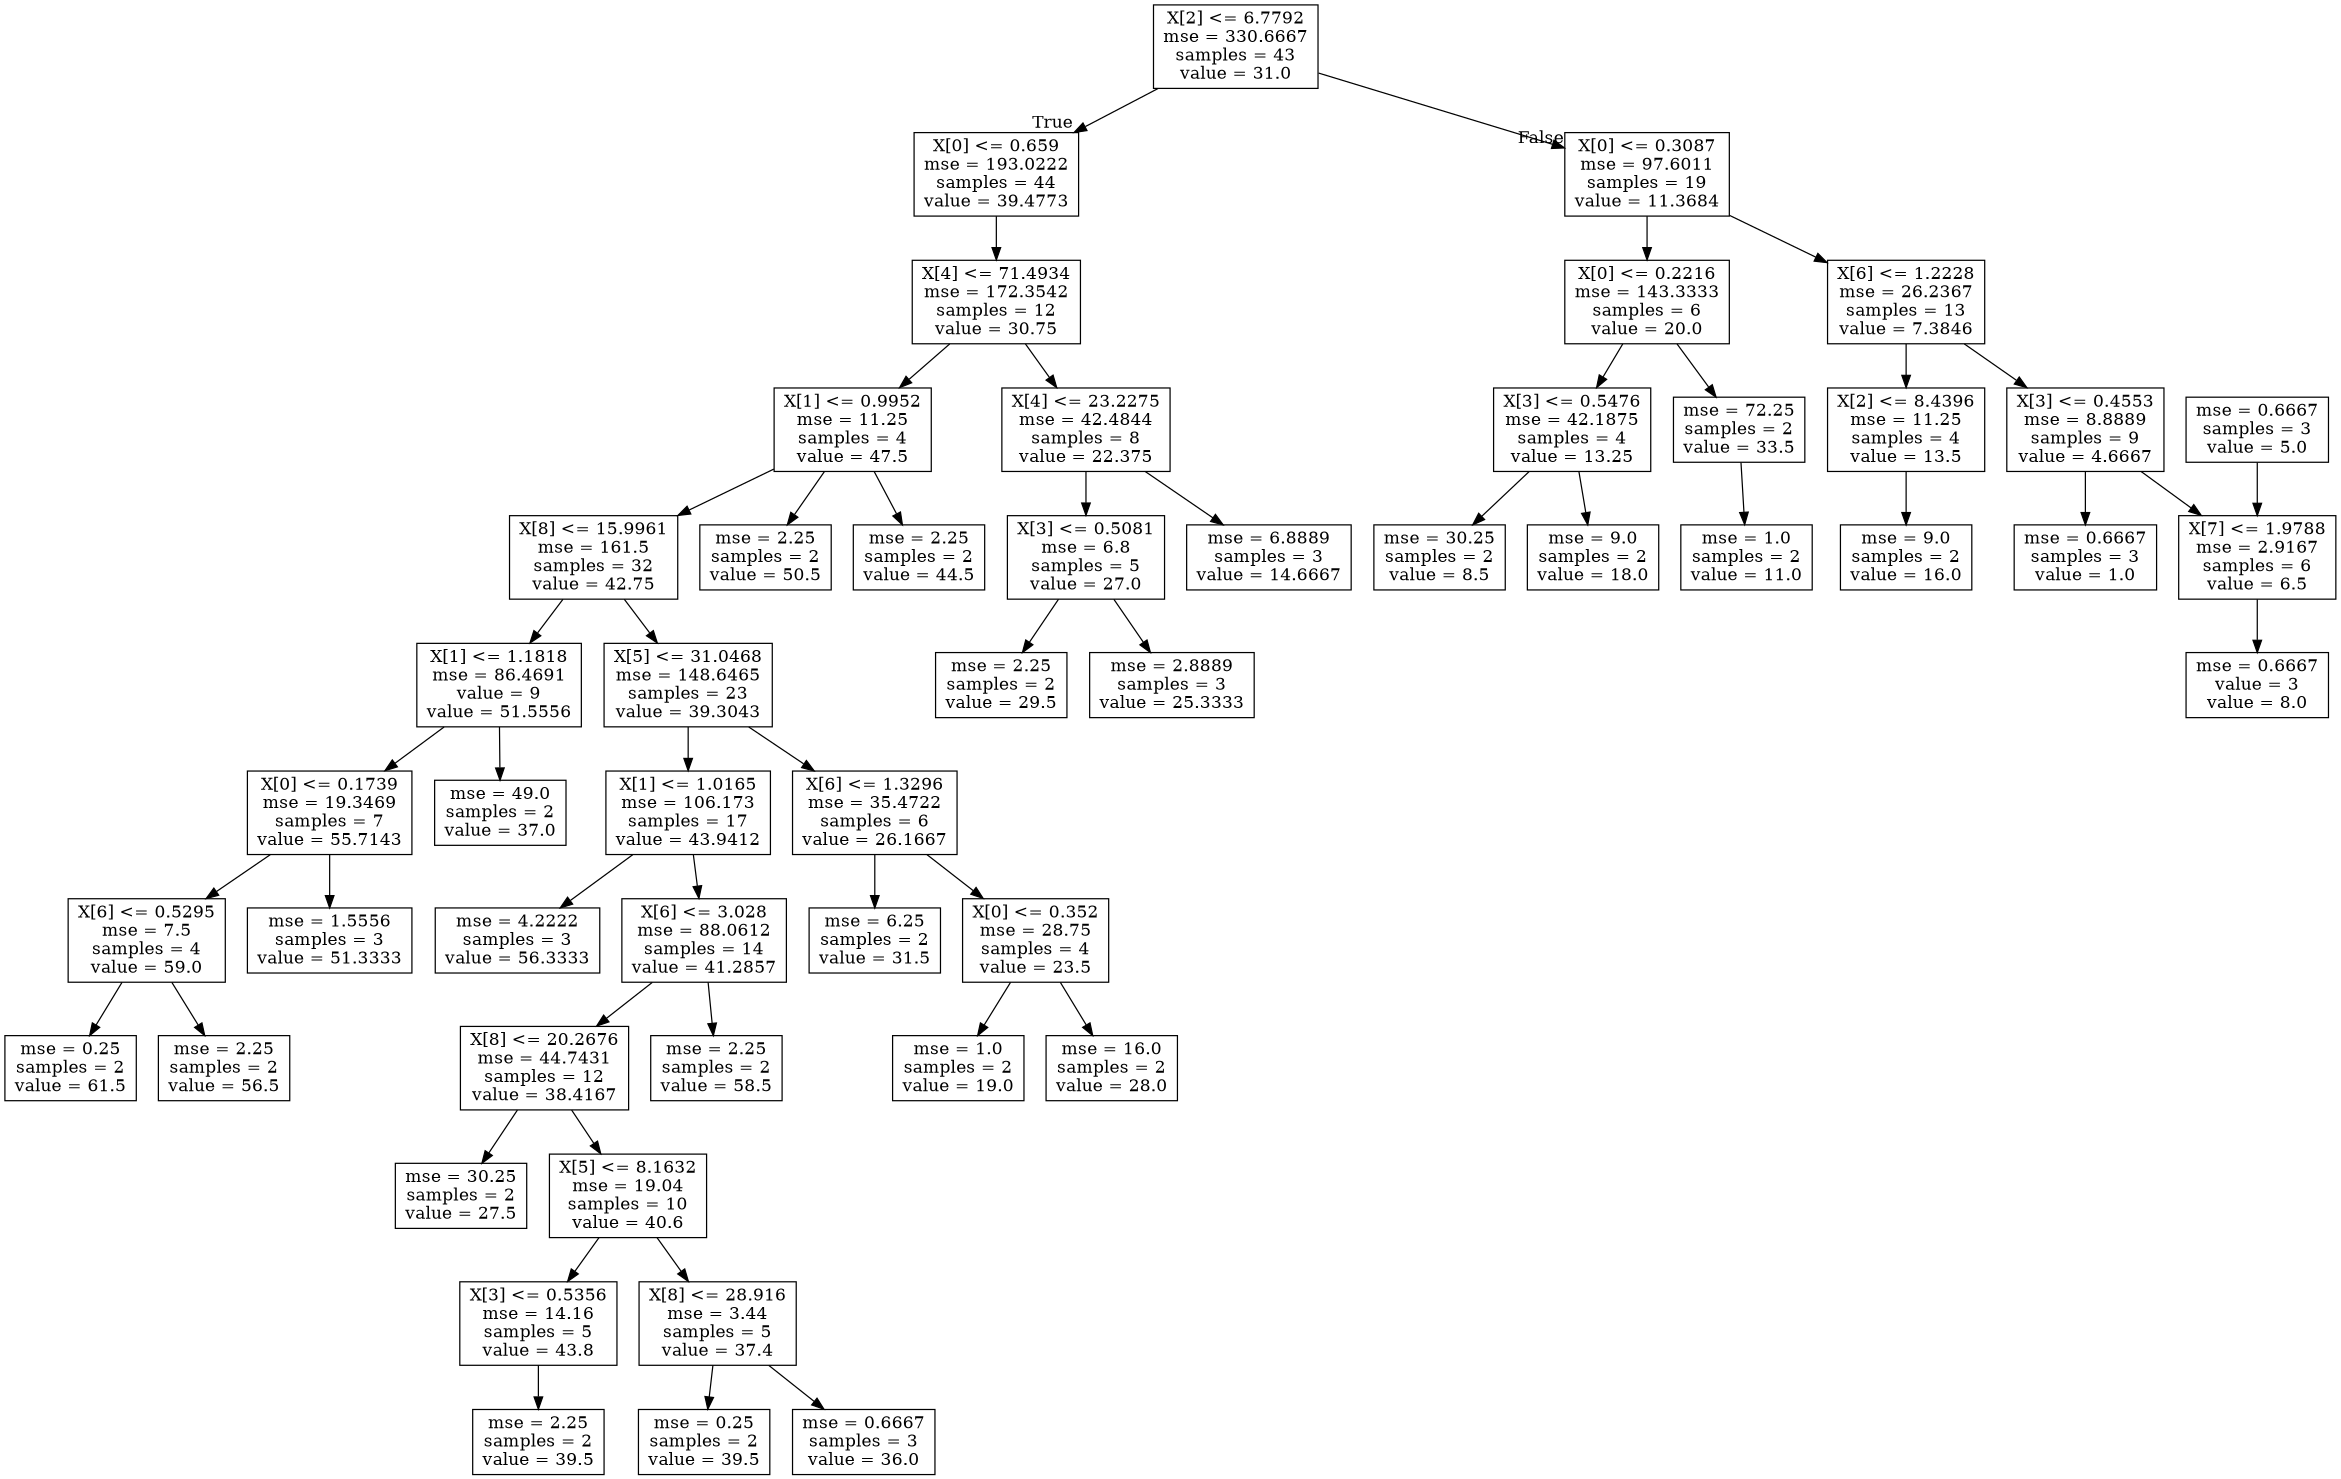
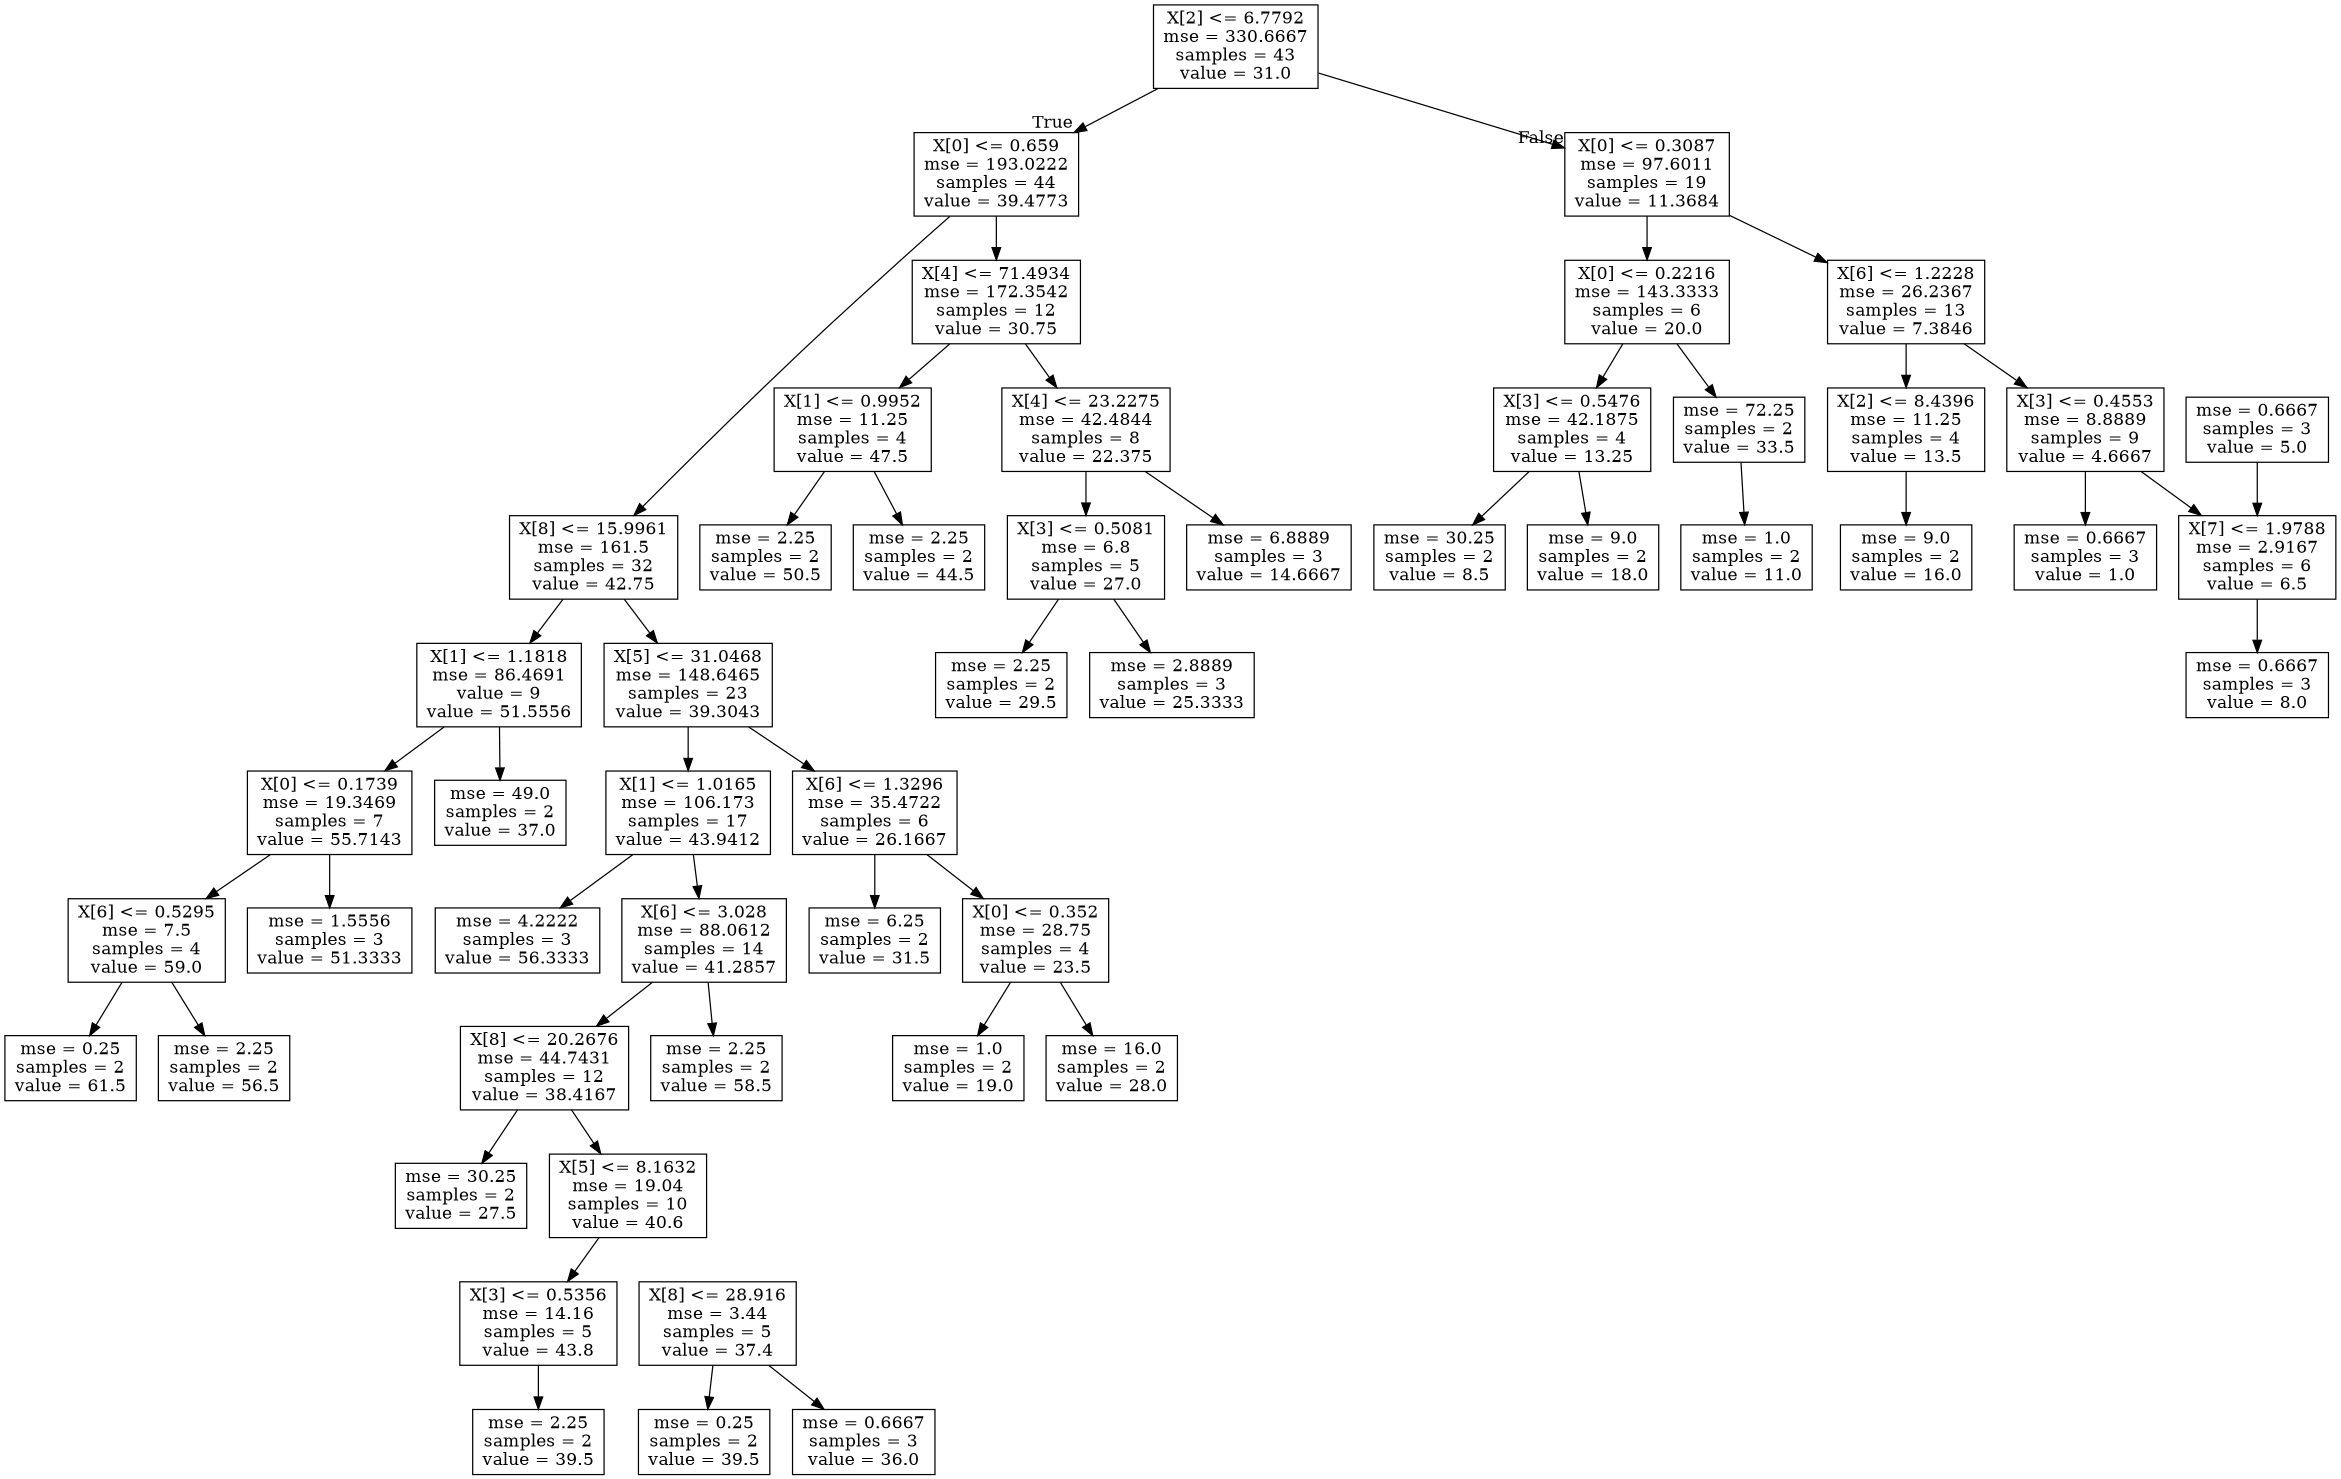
(732, 489) -> (794, 359)
(2257, 685) -> (2257, 685)
(669, 1255) -> none
